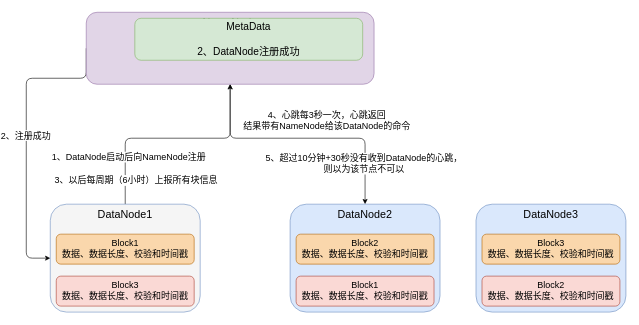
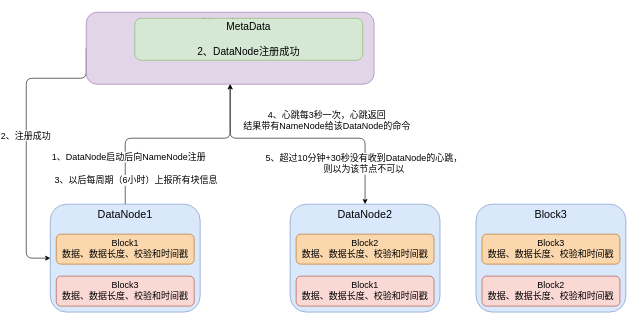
(125, 215) -> (125, 215)
(551, 215) -> (551, 215)
